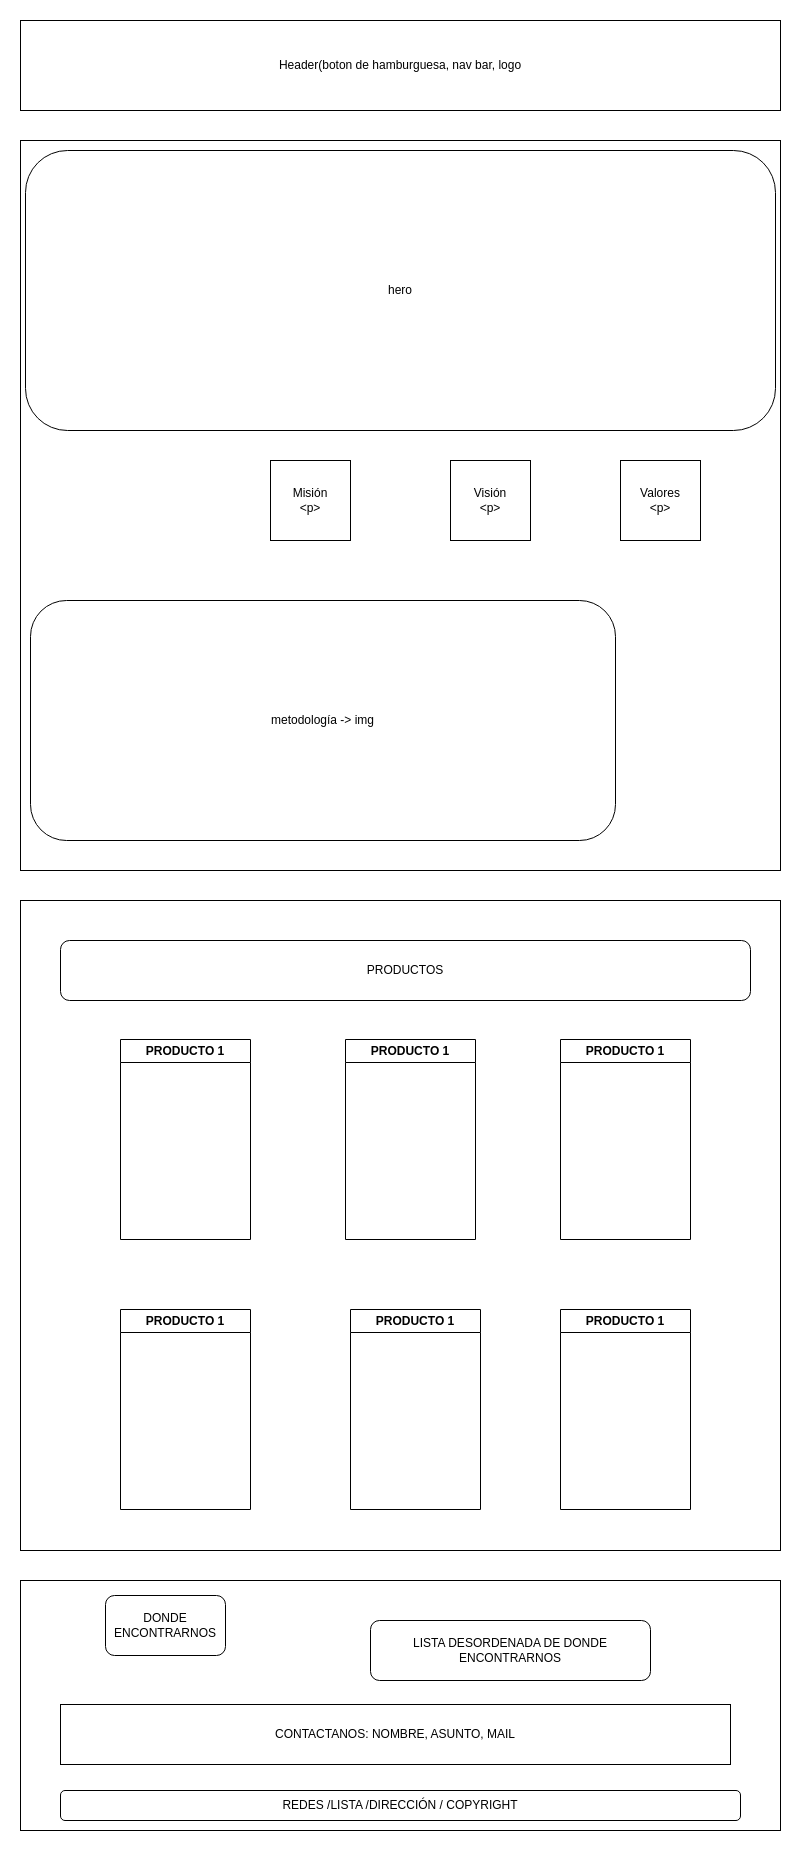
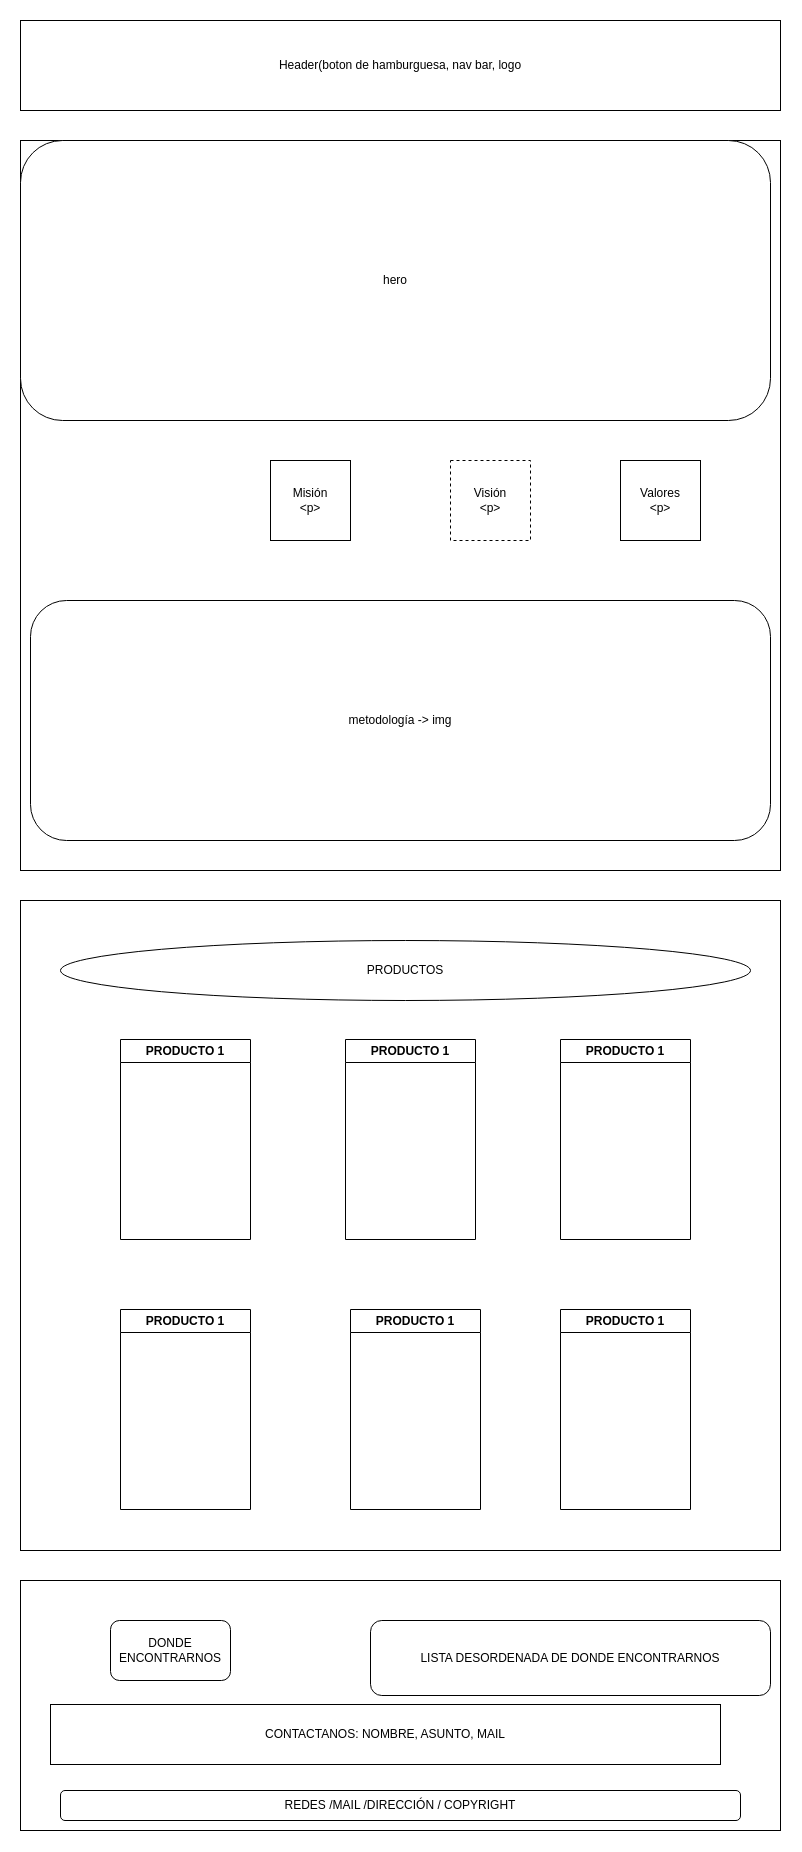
(401, 291) -> (396, 281)
(491, 501) -> (491, 501)
(323, 721) -> (401, 721)
(406, 971) -> (406, 971)
(166, 1626) -> (171, 1651)
(511, 1651) -> (571, 1658)
(396, 1735) -> (386, 1735)
(401, 1806) -> (401, 1806)
